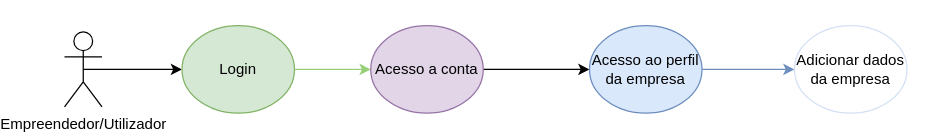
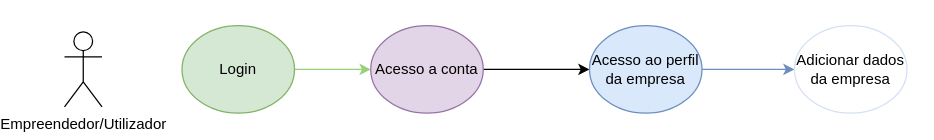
(130, 69) -> none
